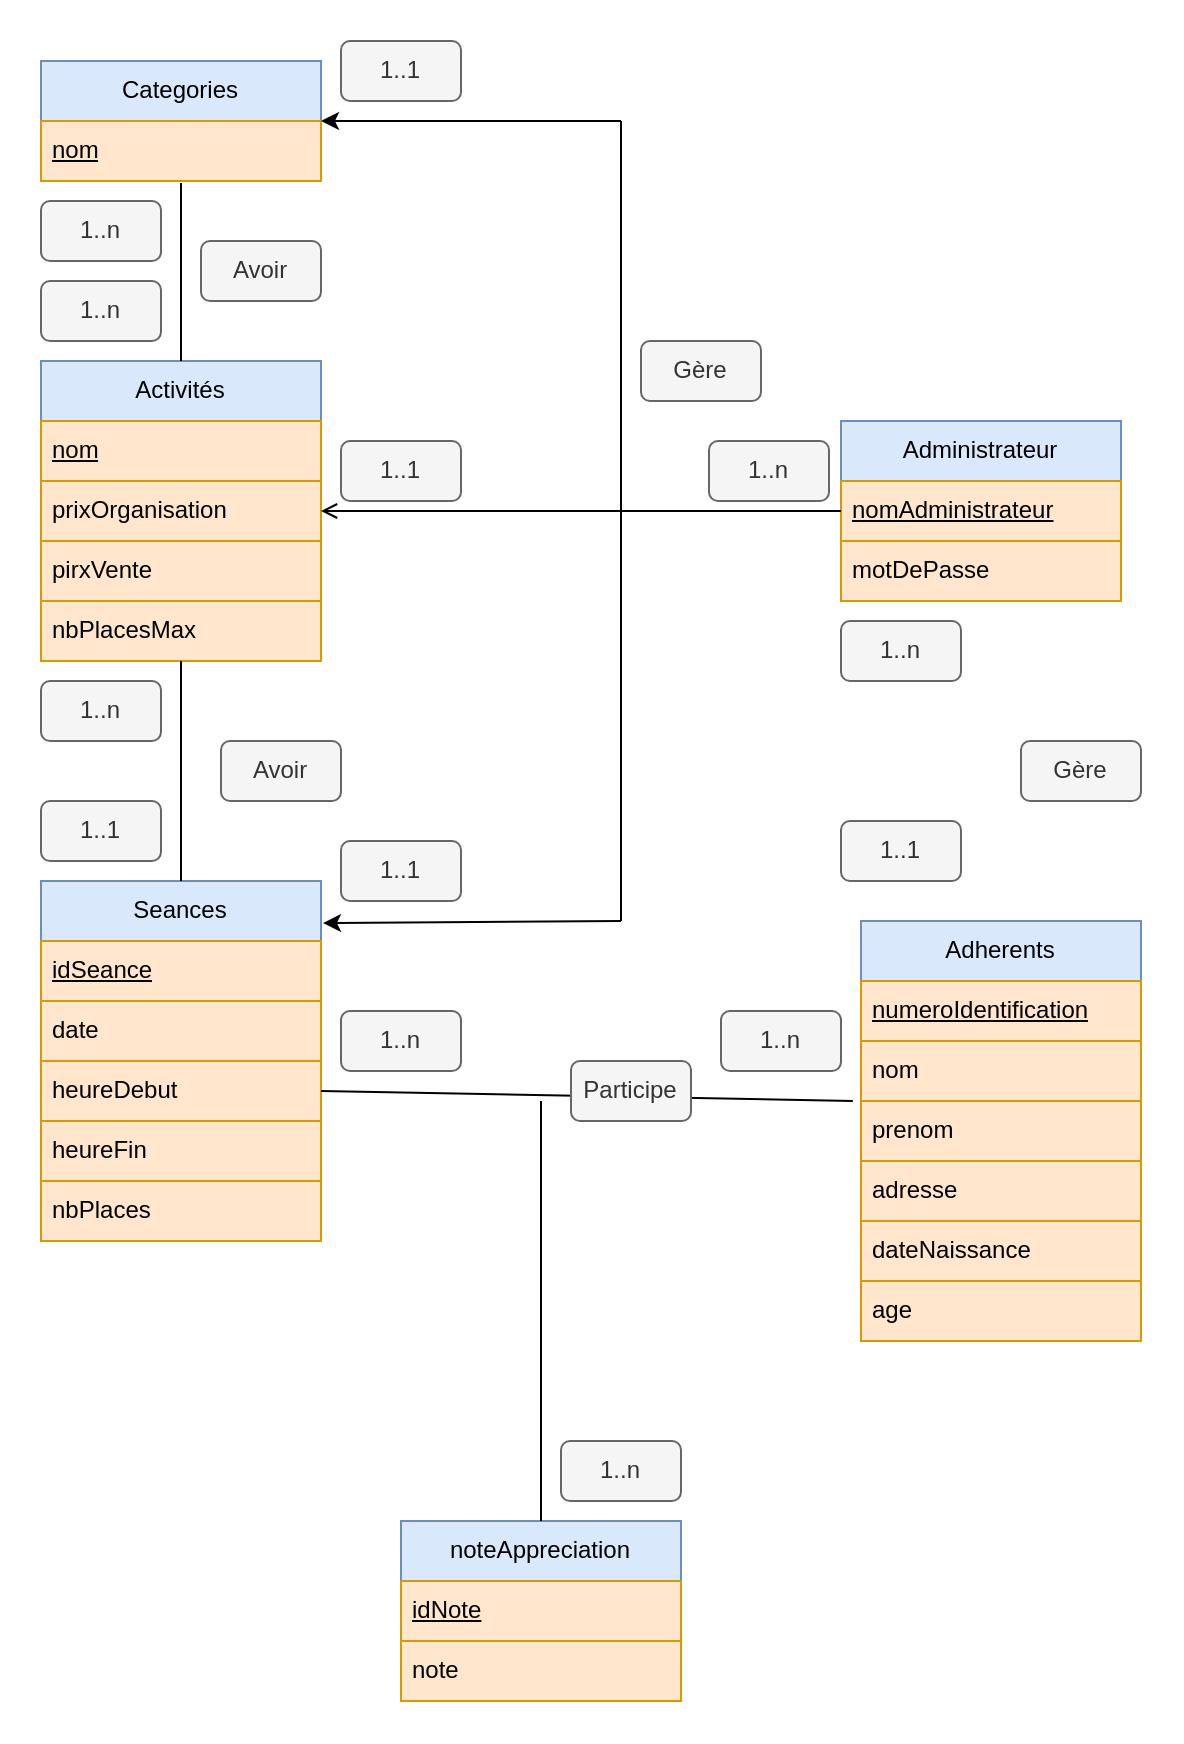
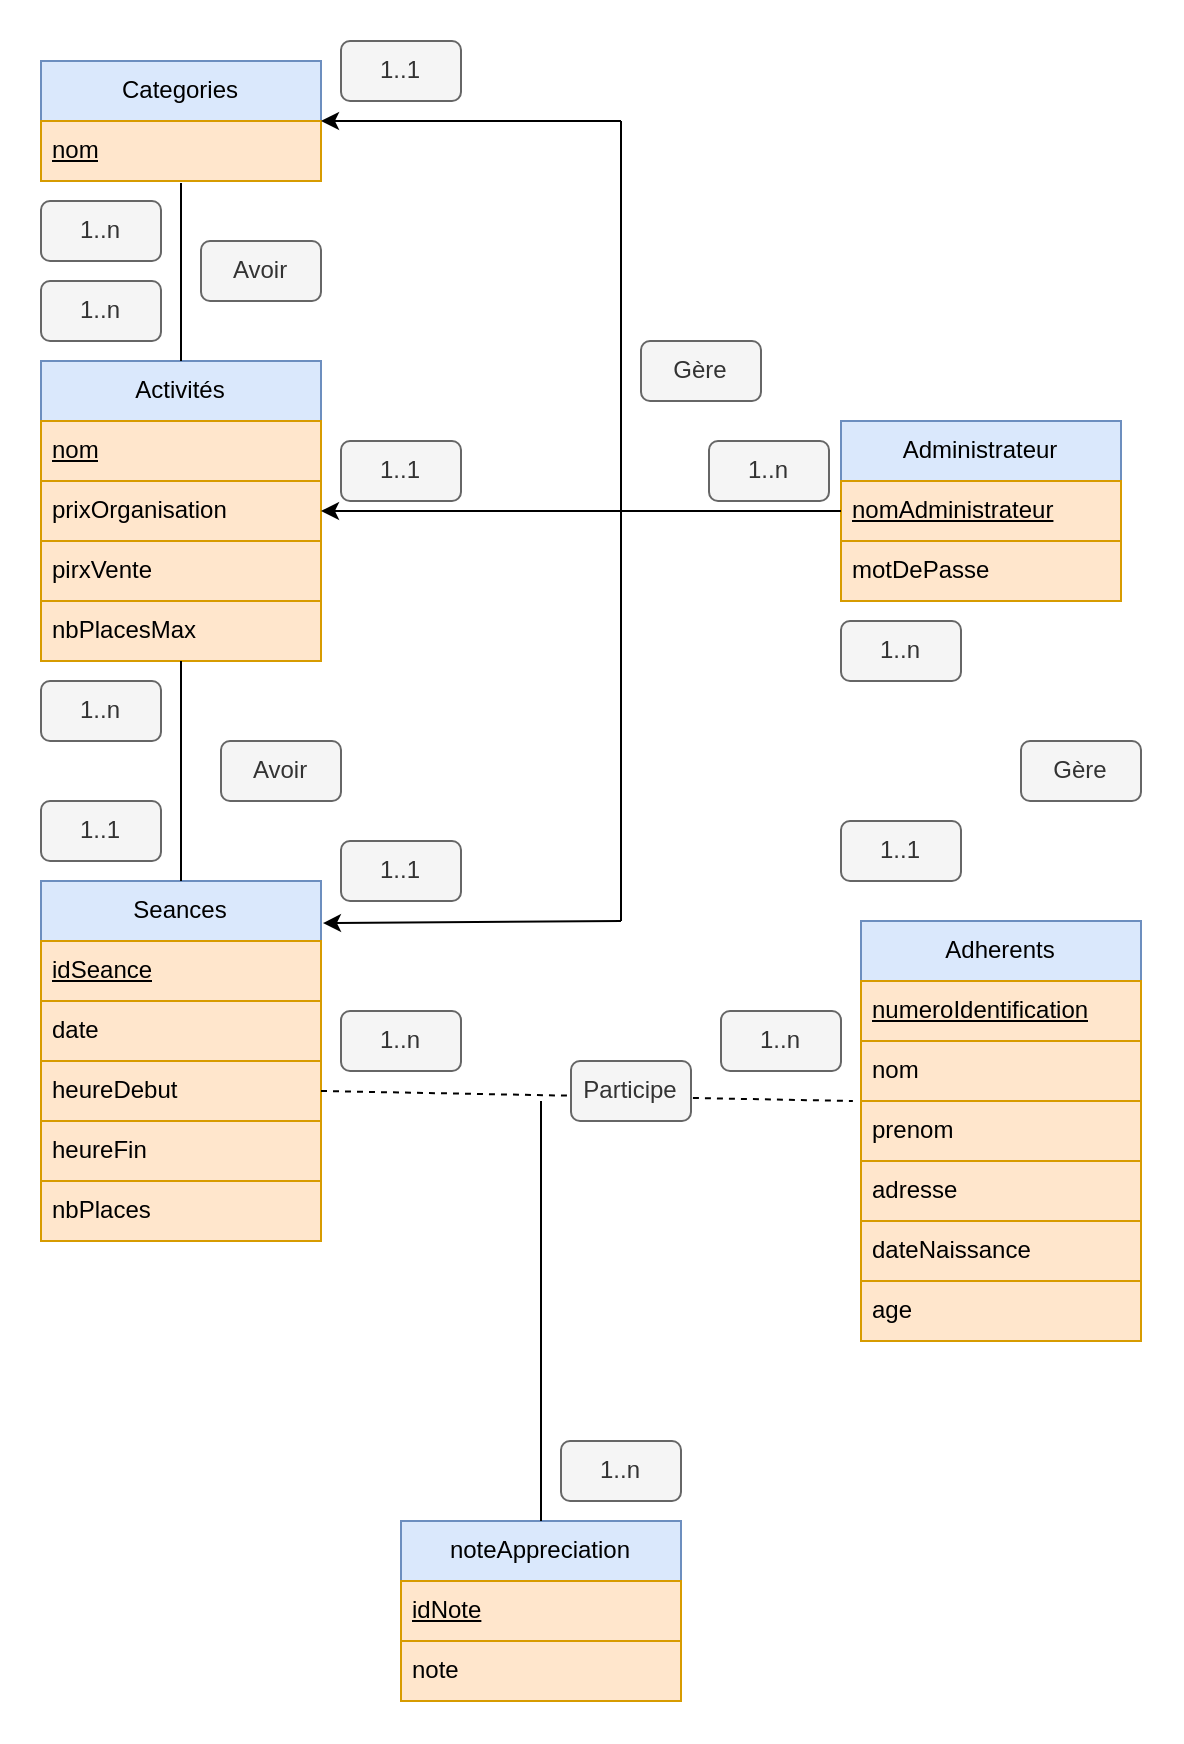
(332, 511) -> (336, 511)
(448, 1093) -> (448, 1093)
